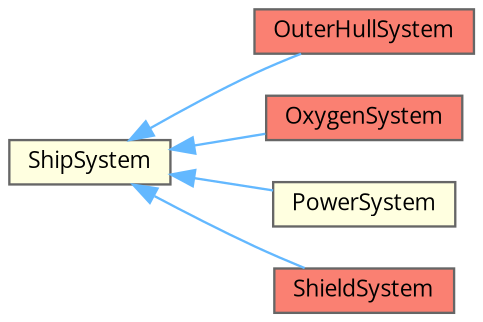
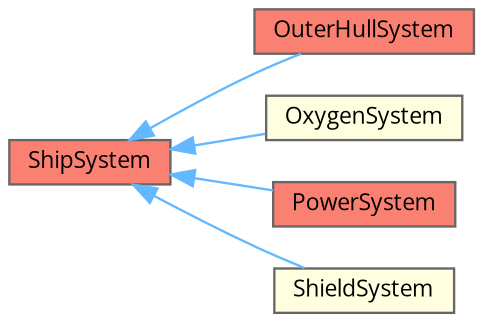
(364, 118) -> (364, 118)
(90, 162) -> (90, 162)
(364, 204) -> (364, 204)
(364, 291) -> (364, 291)
